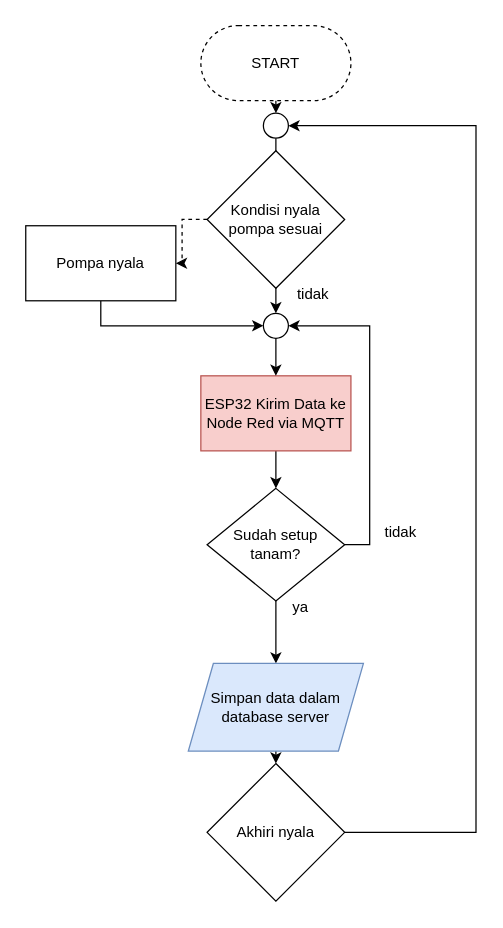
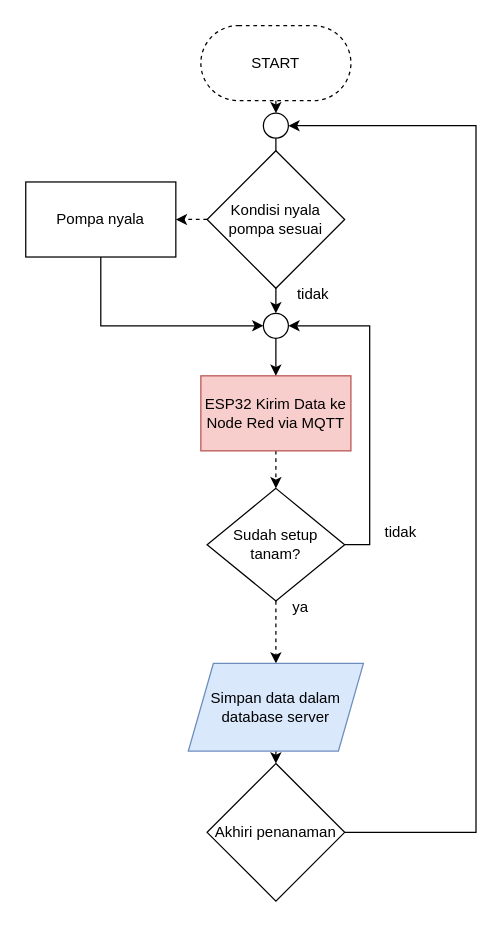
(101, 263) -> (101, 219)
(276, 466) -> (276, 466)
(276, 628) -> (276, 628)
(276, 832) -> (276, 832)
